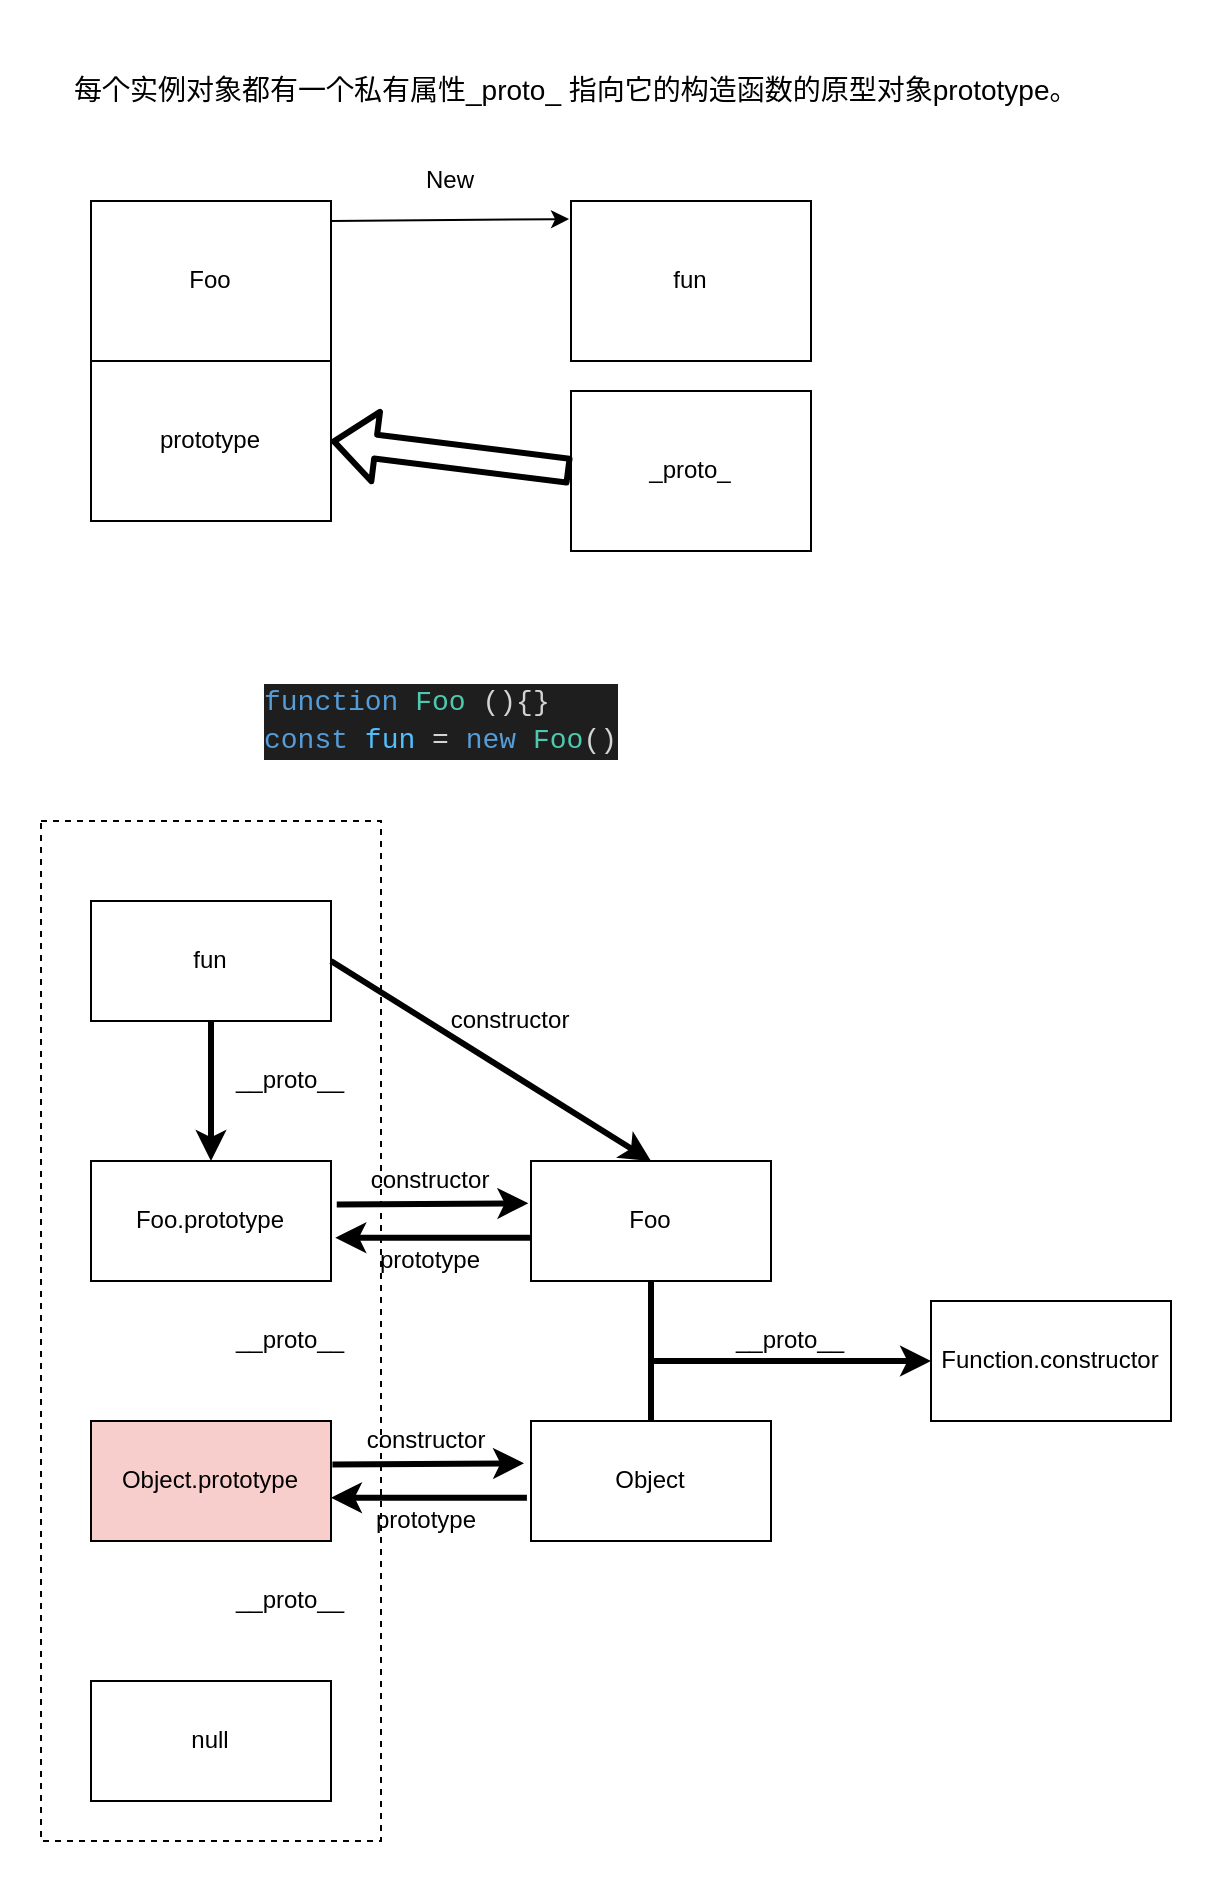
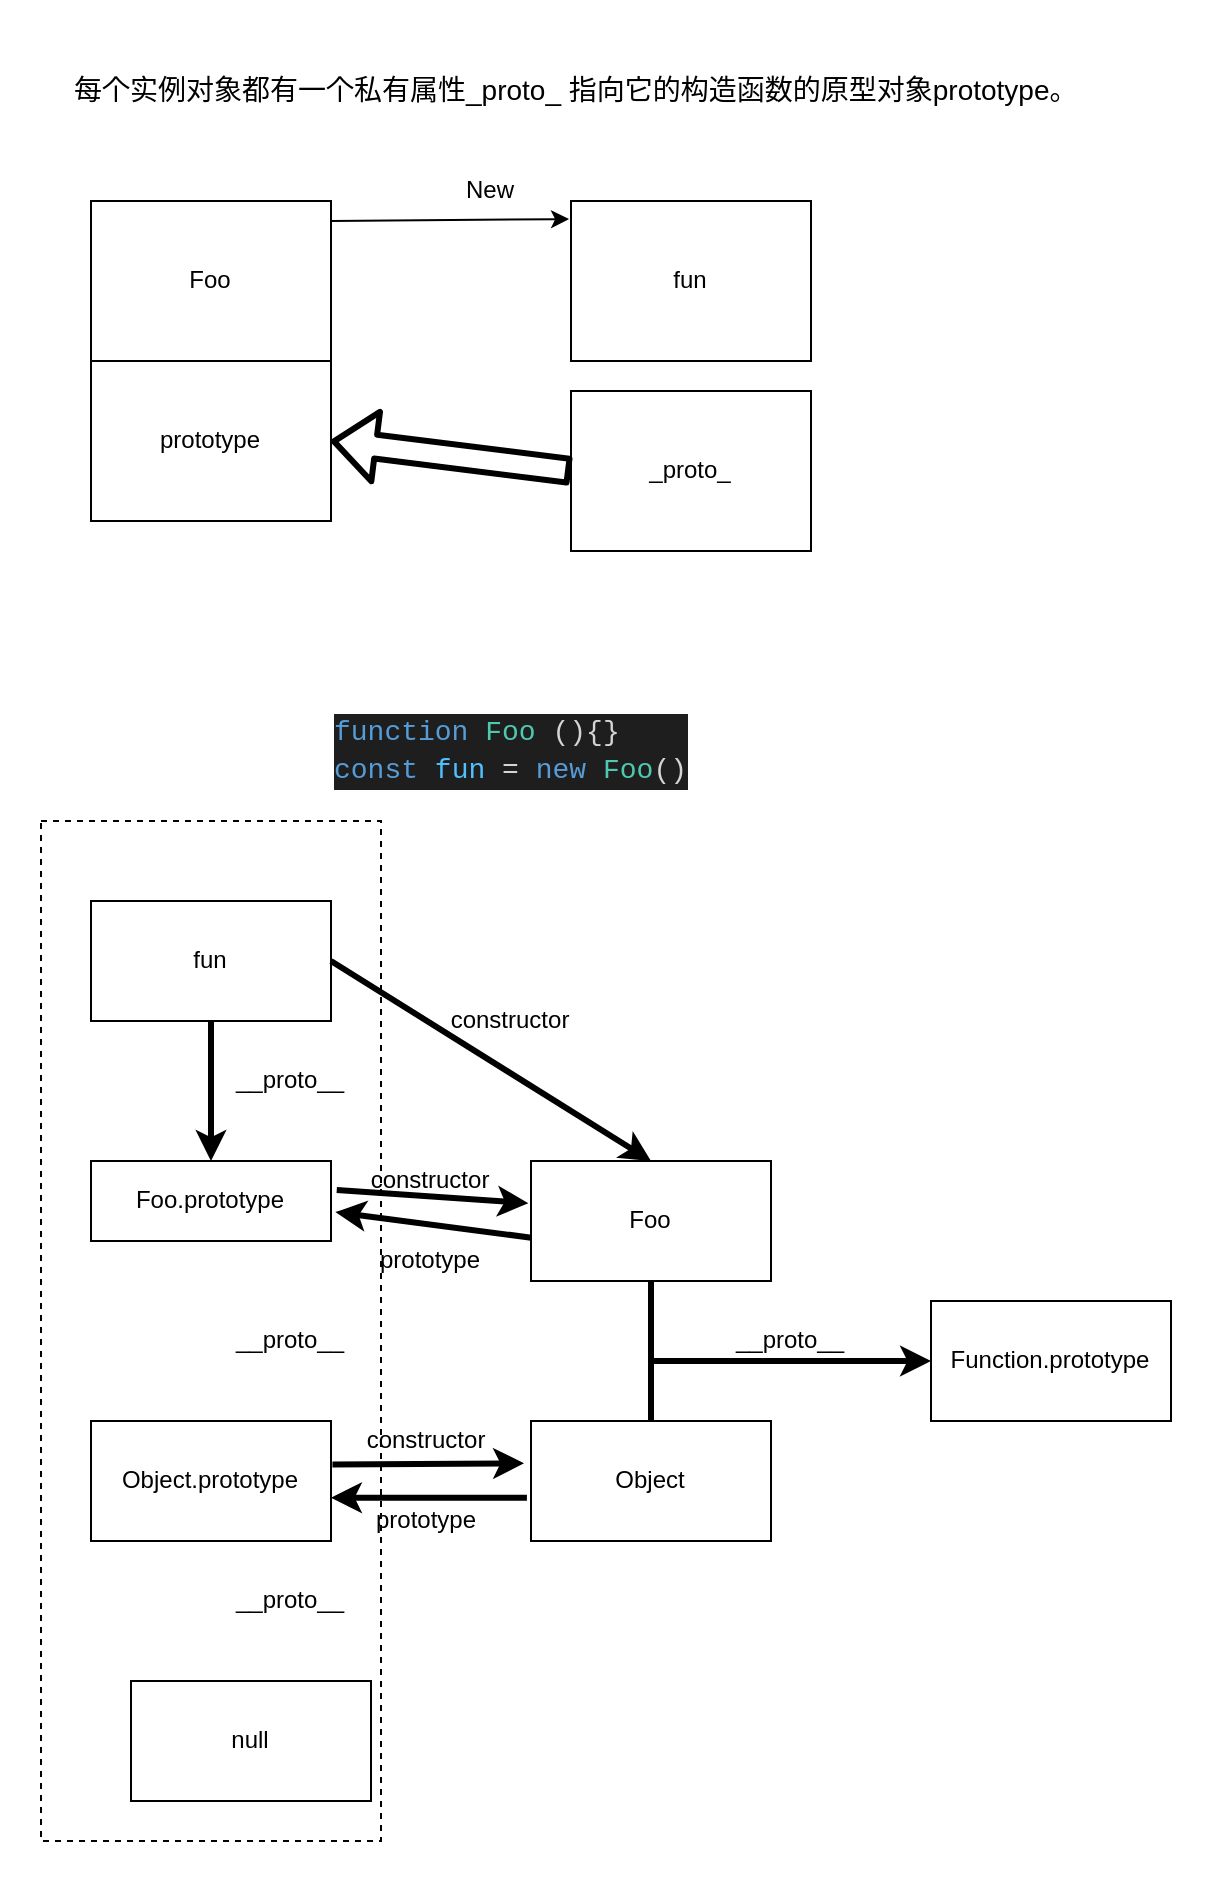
(451, 181) -> (491, 191)
(431, 721) -> (501, 751)
(211, 1221) -> (211, 1201)
(1051, 1361) -> (1051, 1361)
(211, 1481) -> (211, 1481)
(211, 1741) -> (251, 1741)
